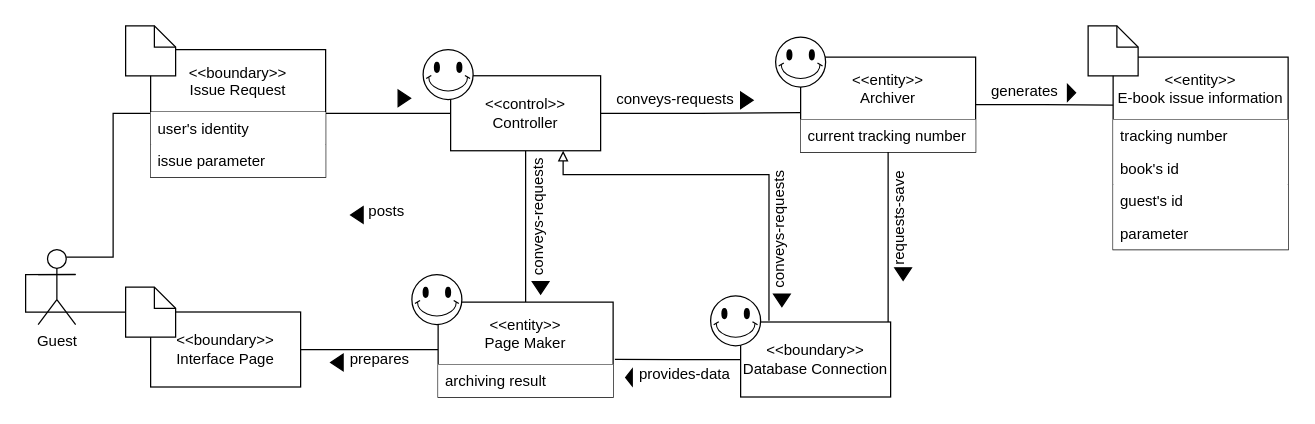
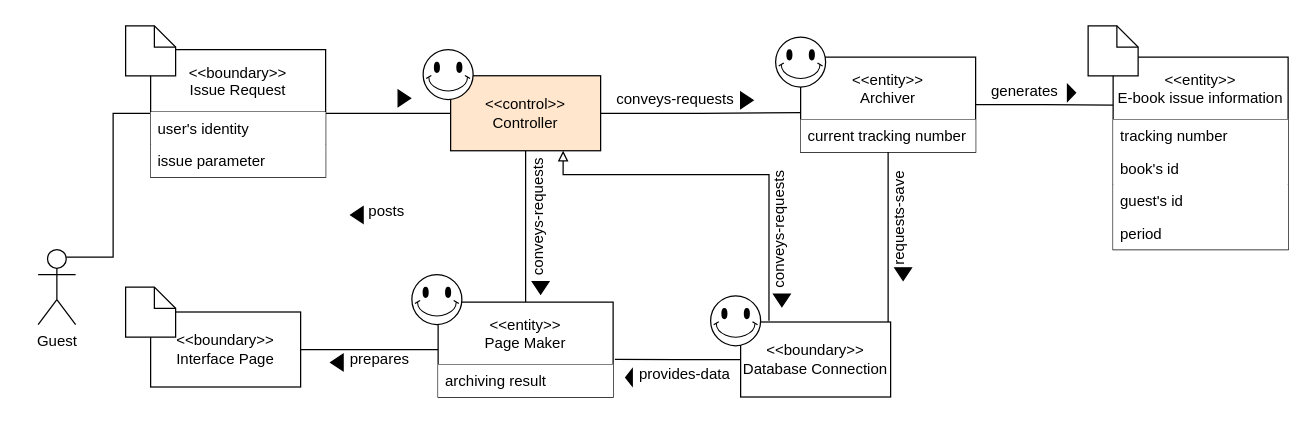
(526, 113) -> (526, 113)
(1158, 234) -> (1143, 234)
(52, 312) -> none
